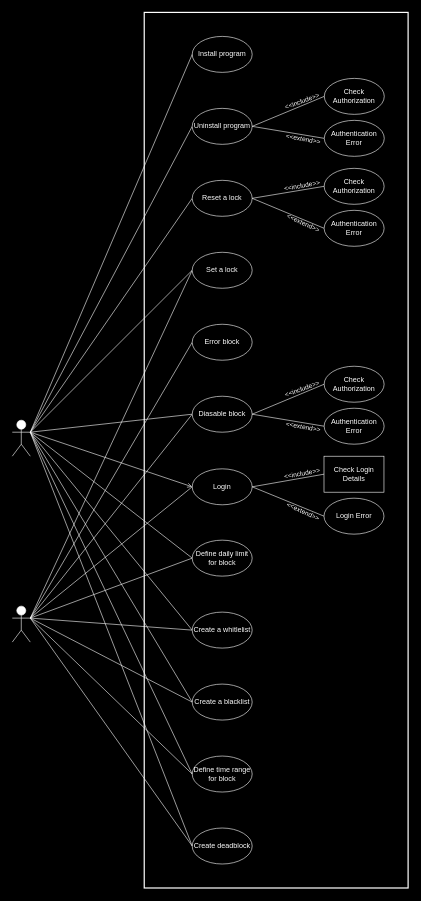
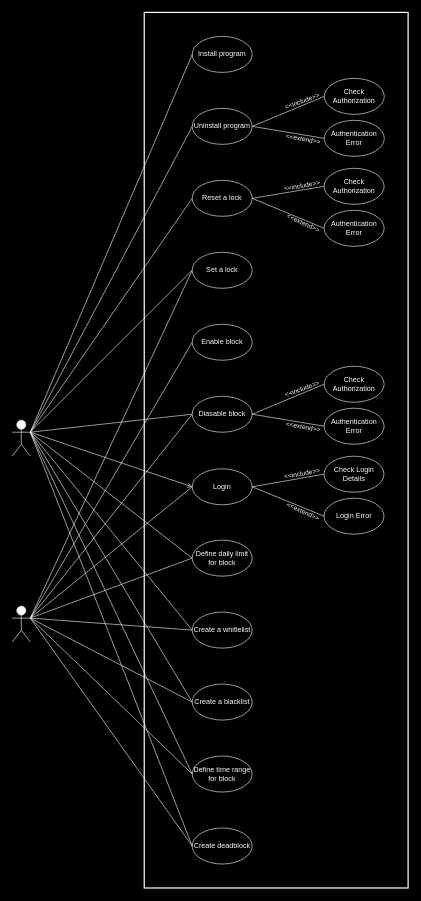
(222, 342) -> (222, 342)
(354, 474) -> (354, 474)
